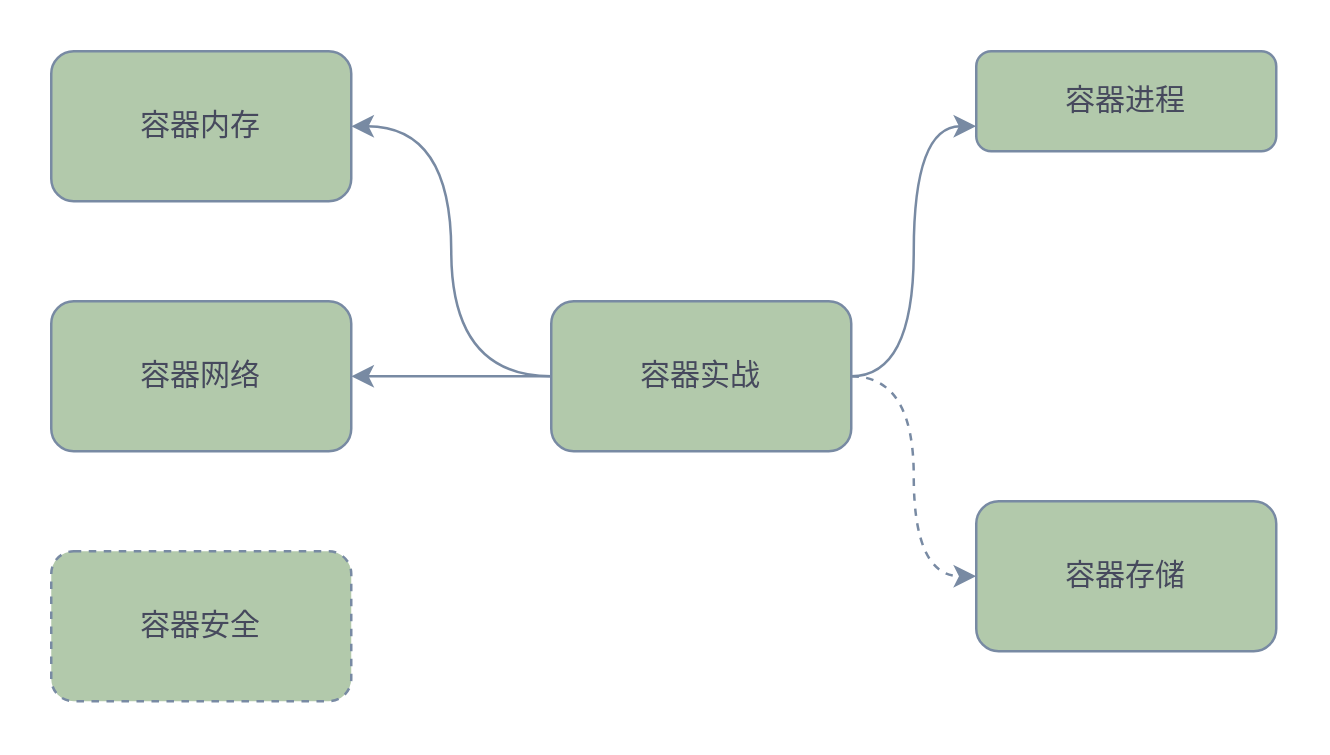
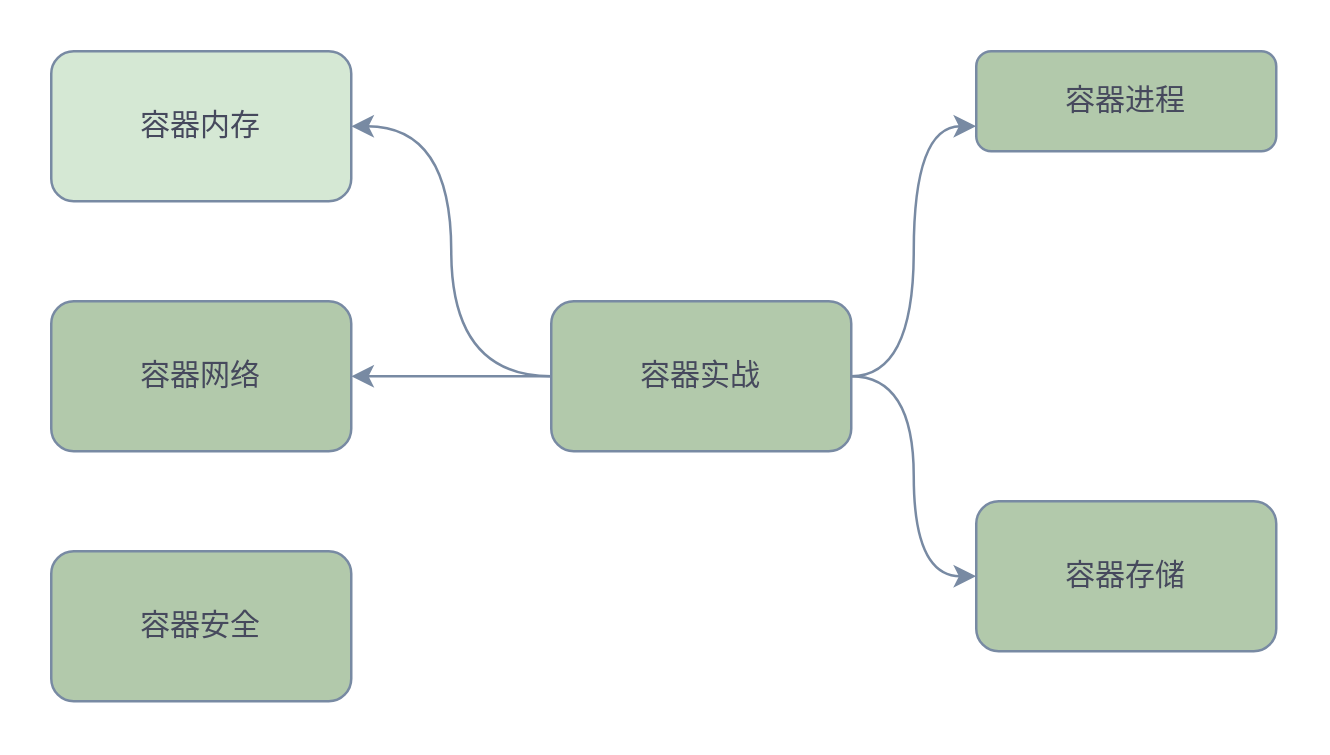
(201, 126) -> (201, 126)
(914, 478) -> (914, 478)
(201, 626) -> (201, 626)
